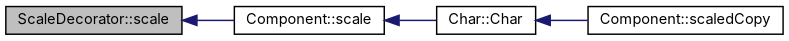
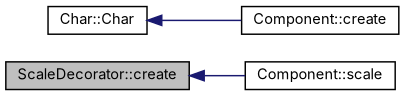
(94, 20) -> (98, 76)
(418, 20) -> none
(686, 20) -> (320, 20)
